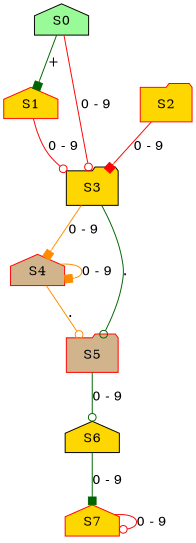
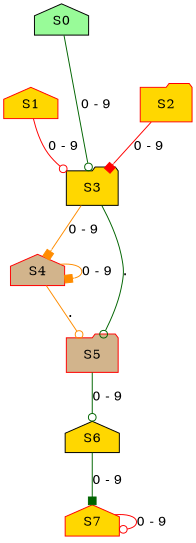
(48, 58) -> none
(76, 99) -> (76, 99)
